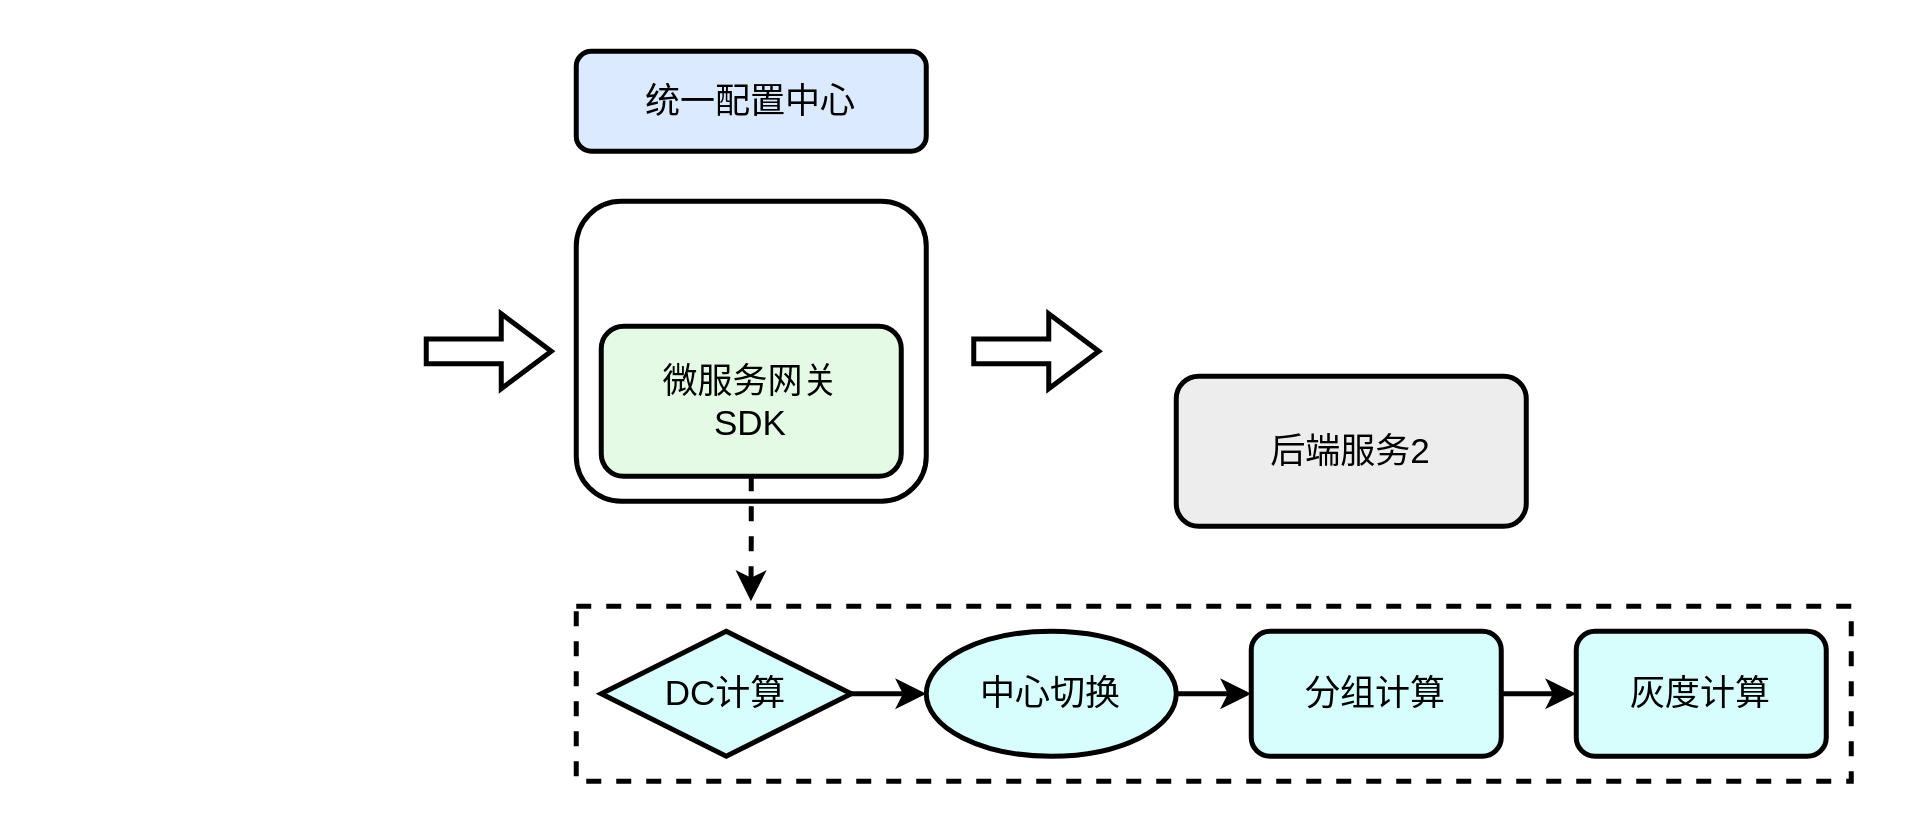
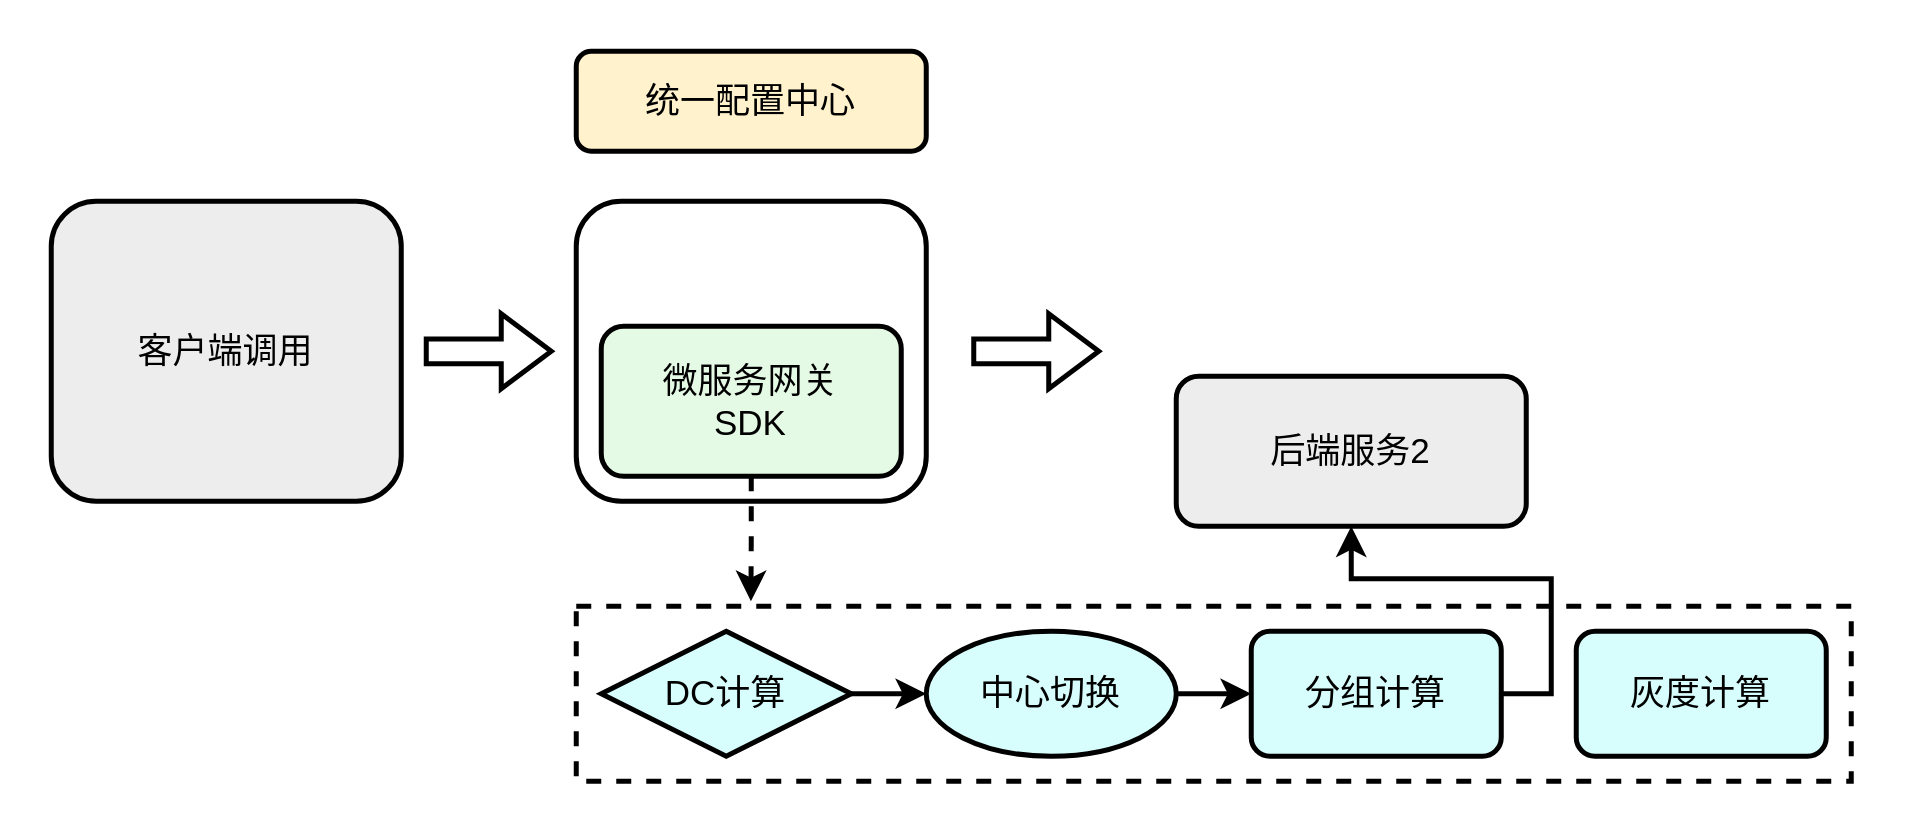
(751, 101) -> (751, 101)
none -> (226, 351)
(1553, 694) -> (1494, 579)
